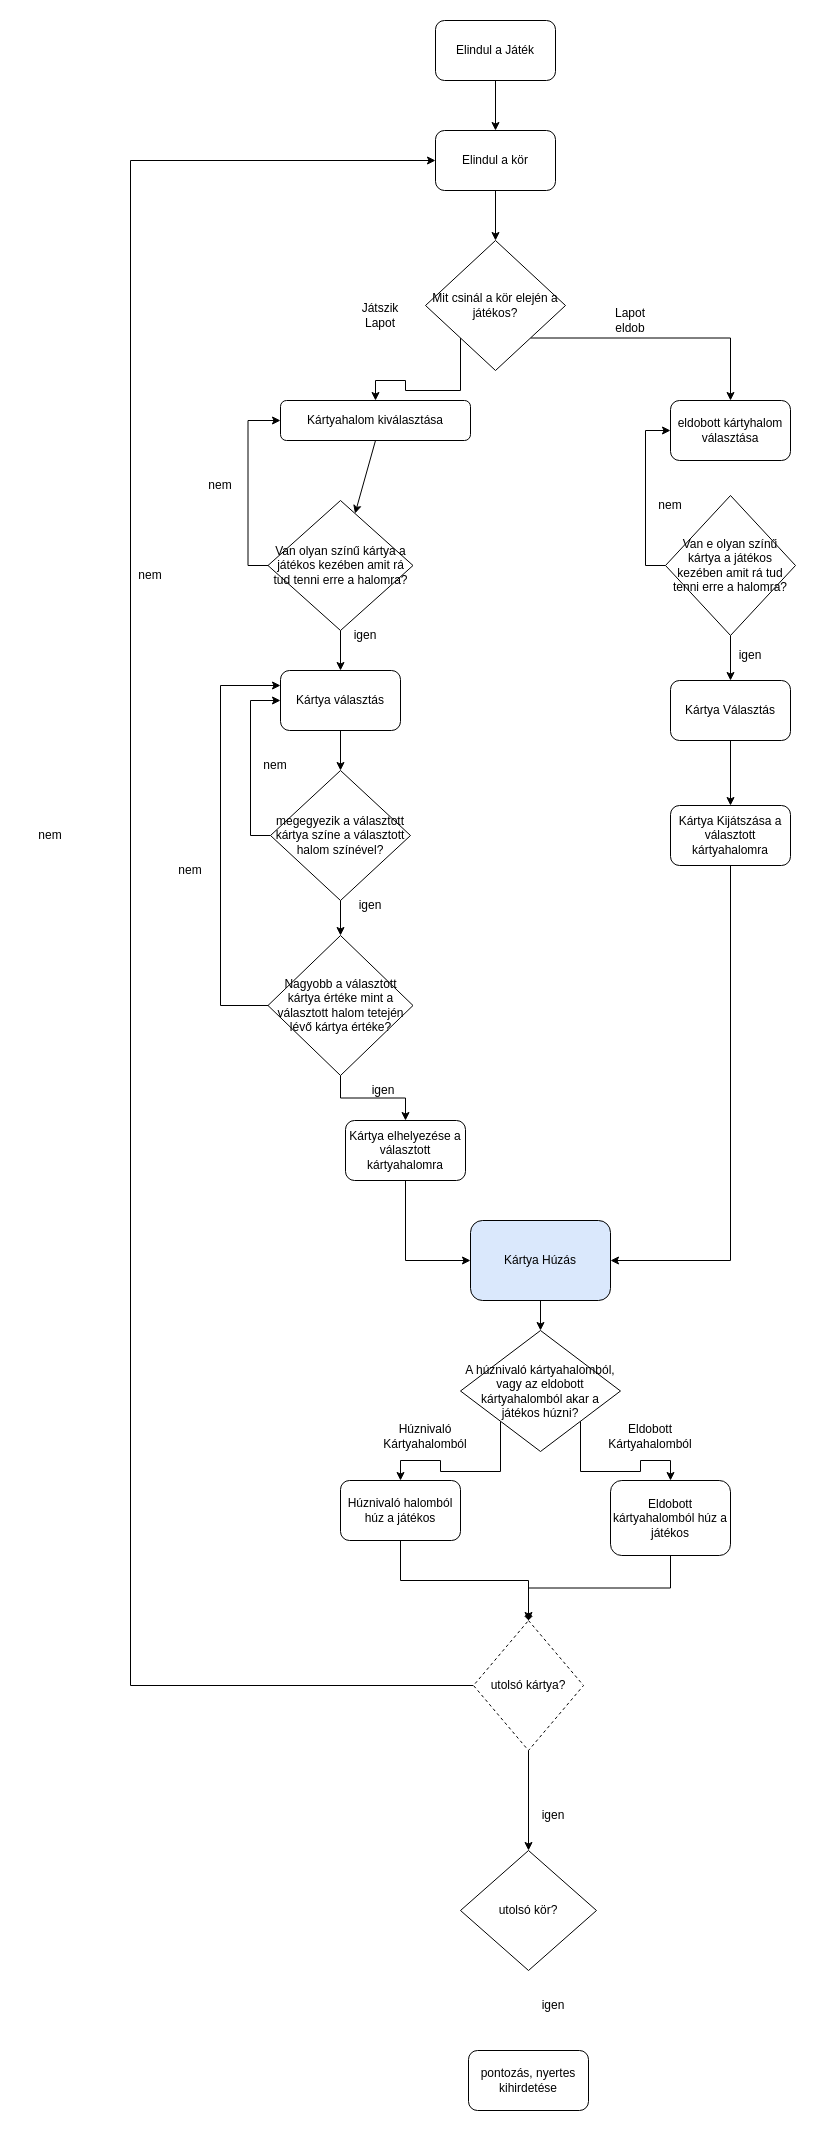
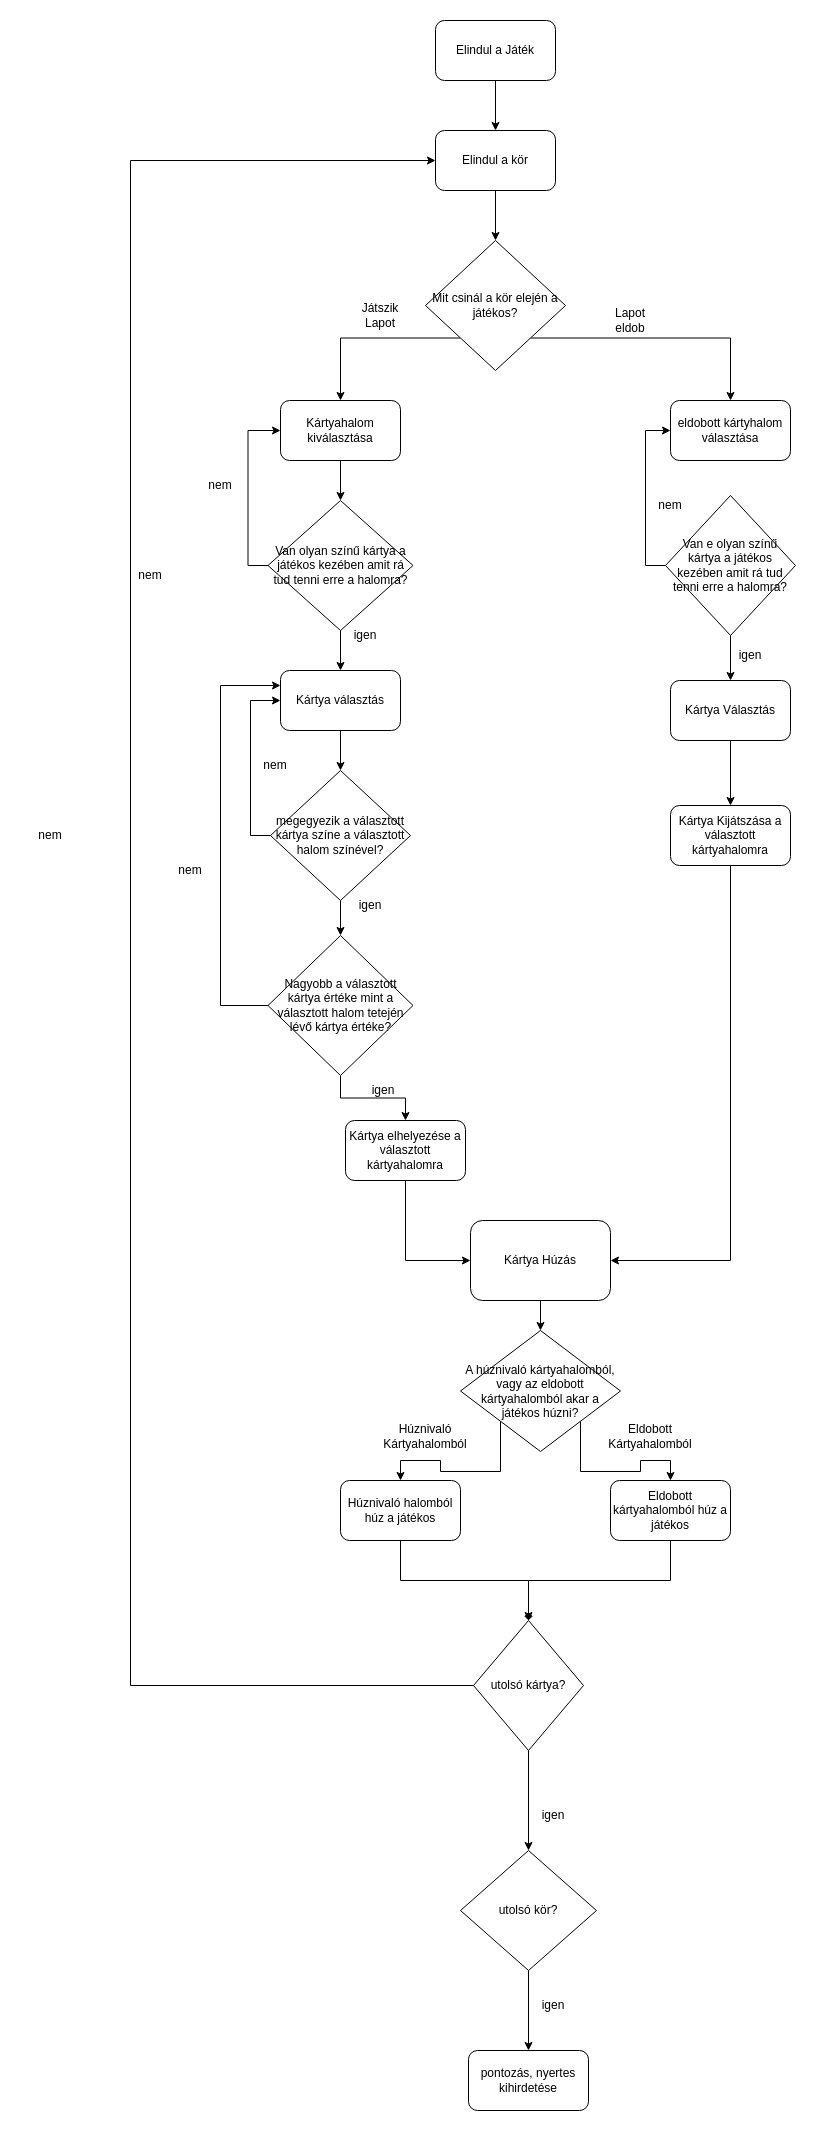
(376, 421) -> (341, 431)
(541, 1261) -> (541, 1261)
(671, 1518) -> (671, 1511)
(529, 1686) -> (529, 1686)
none -> (529, 2007)
